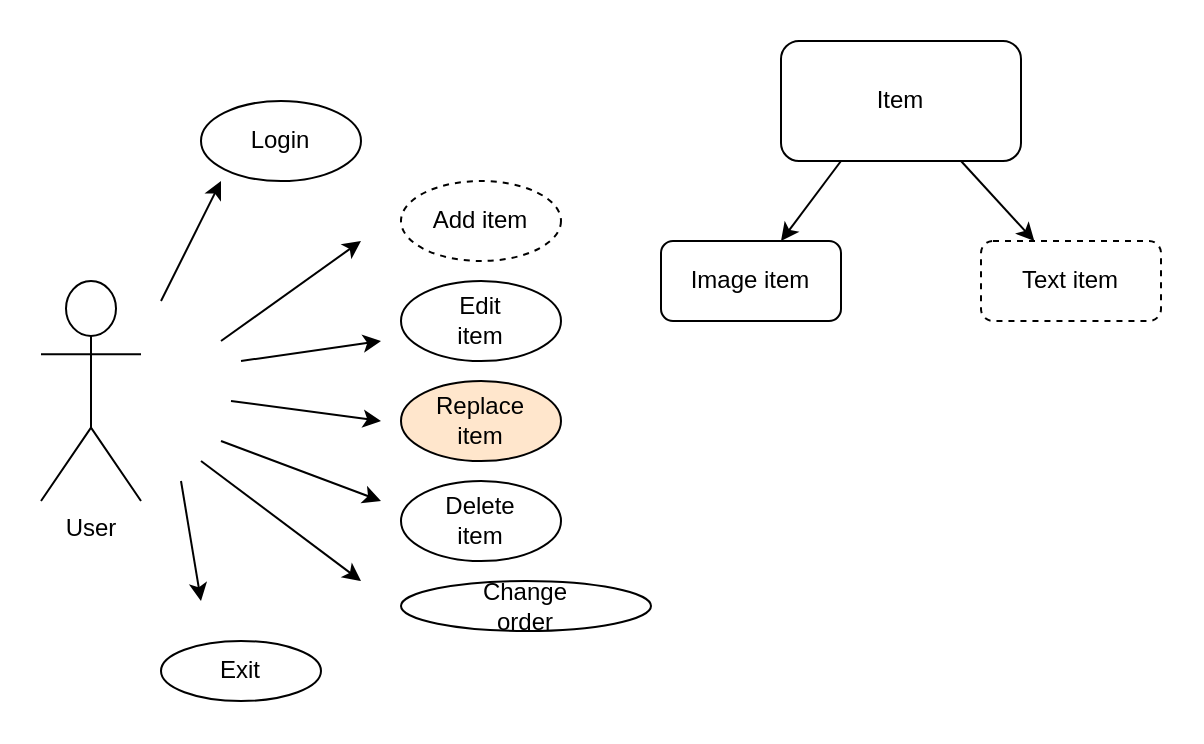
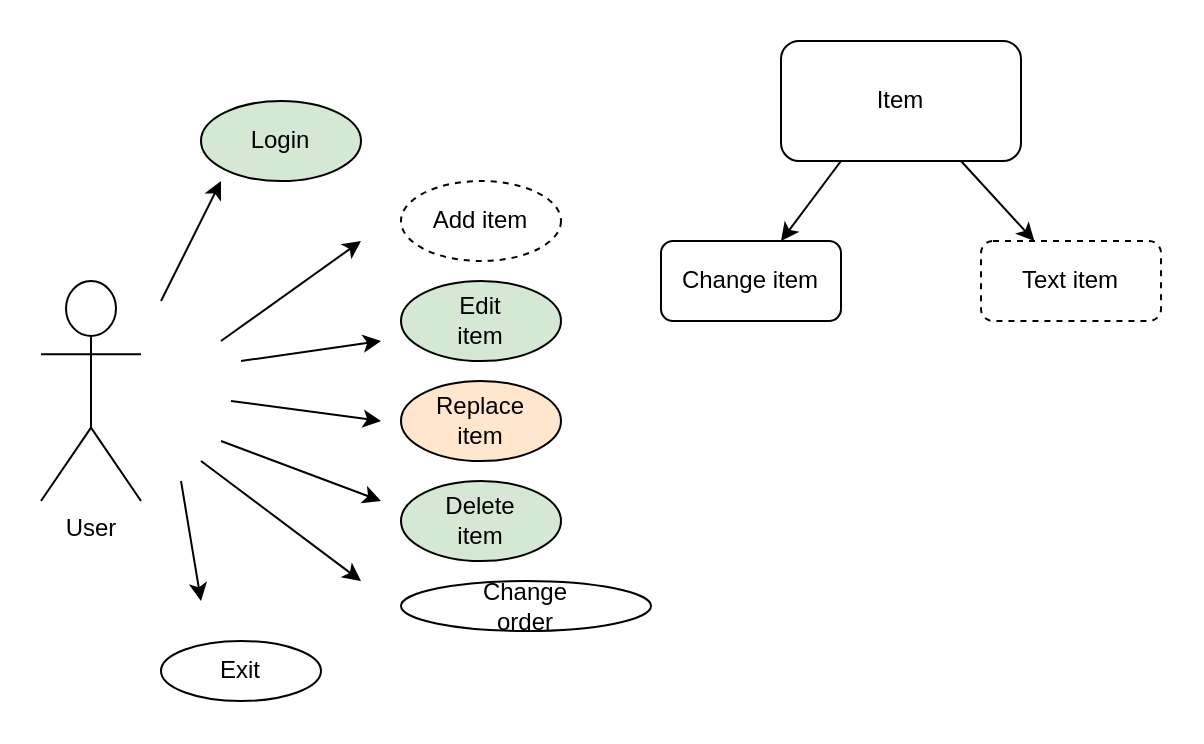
(281, 141) -> (281, 141)
(751, 281) -> (751, 281)
(481, 321) -> (481, 321)
(481, 521) -> (481, 521)
